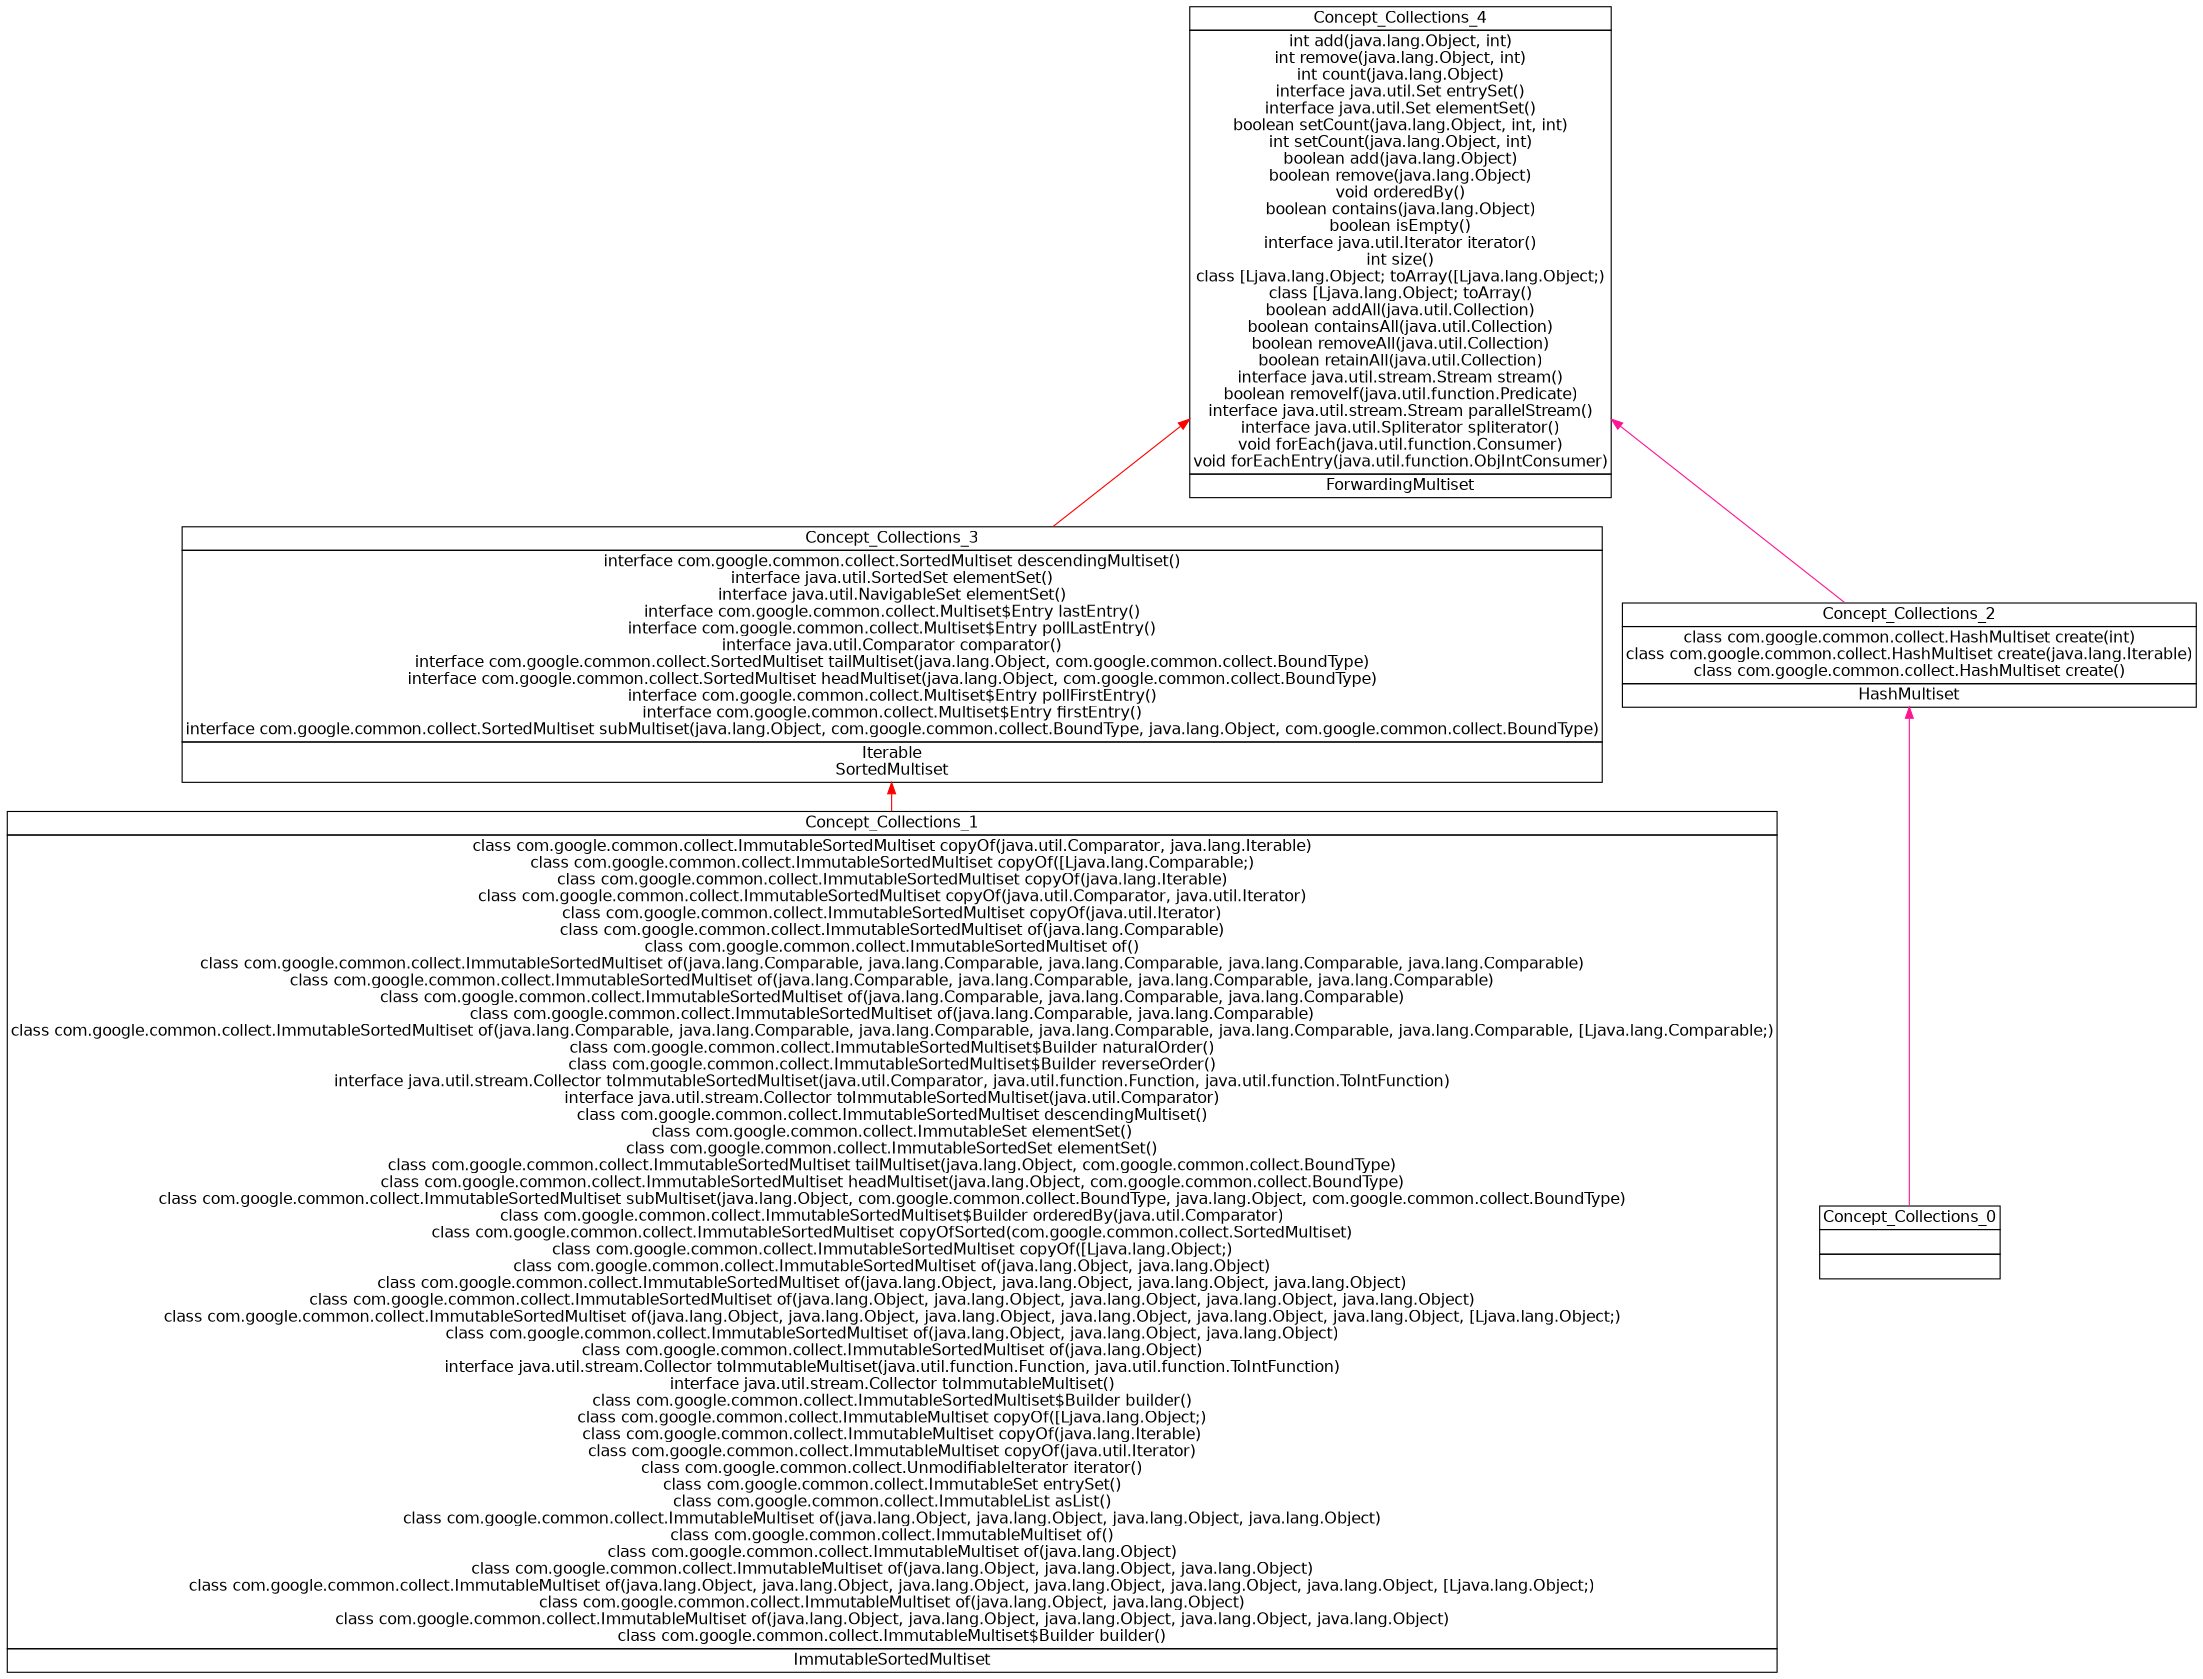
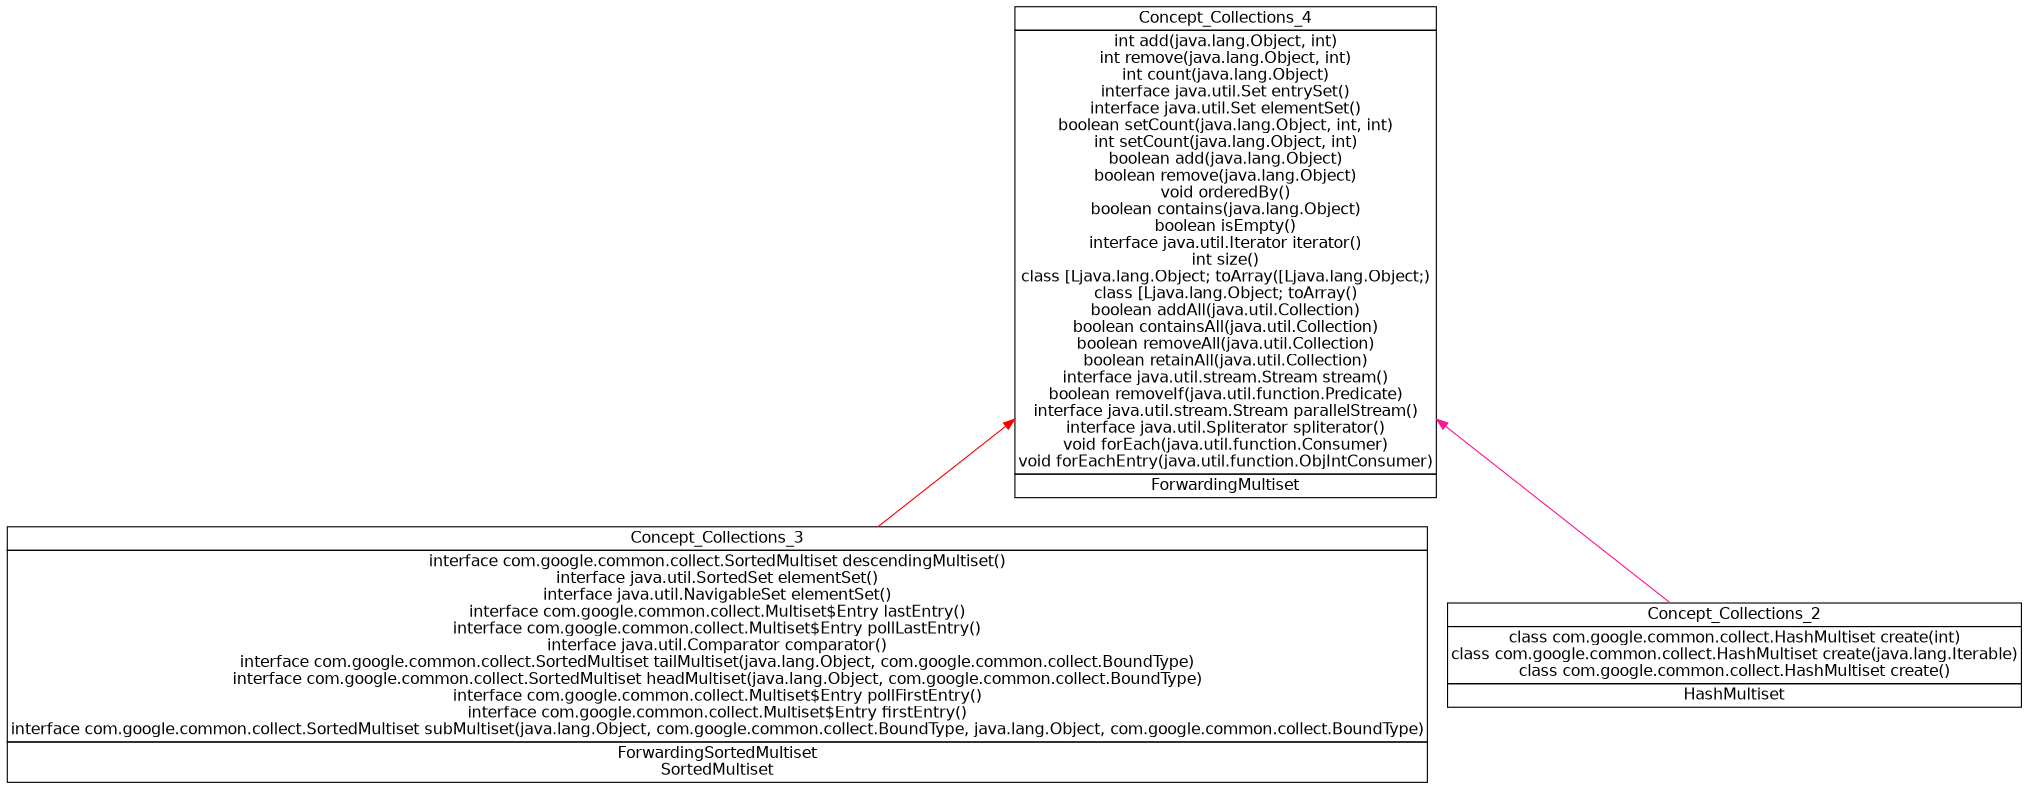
(892, 753) -> (717, 753)
(892, 1242) -> none
(1909, 1242) -> none
